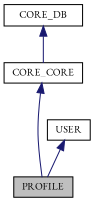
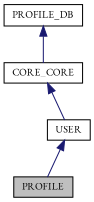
(43, 15) -> (43, 15)
(38, 135) -> (58, 106)
